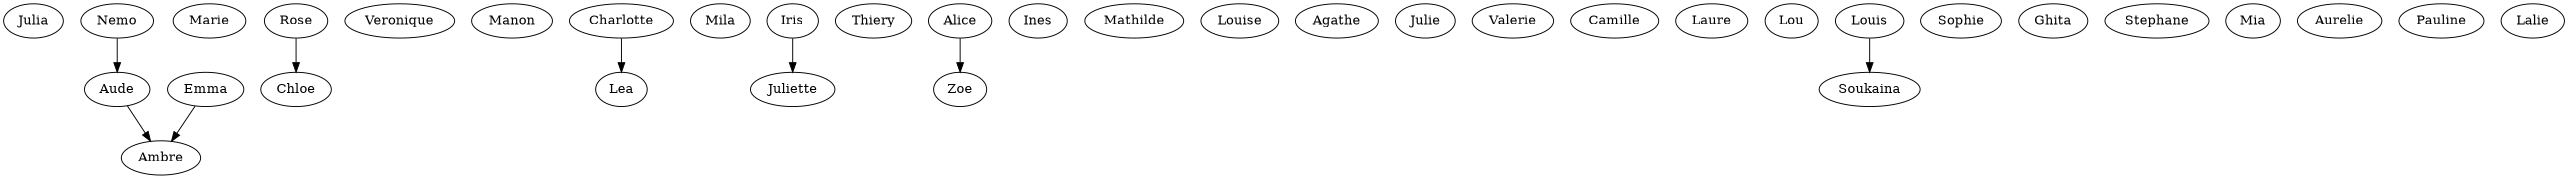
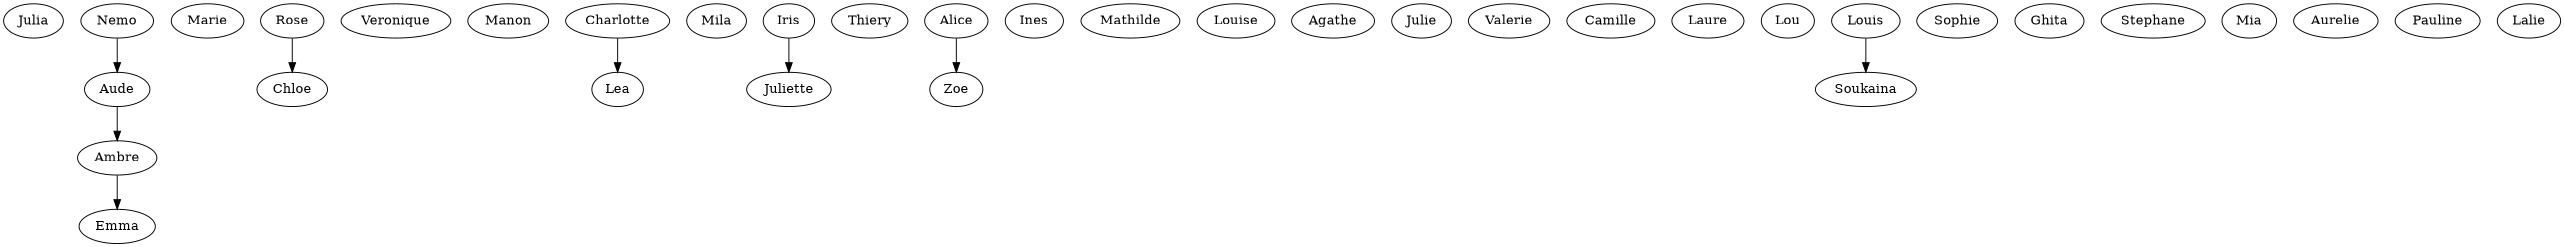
(186, 120) -> (117, 188)
